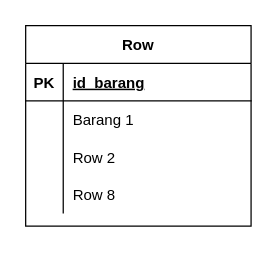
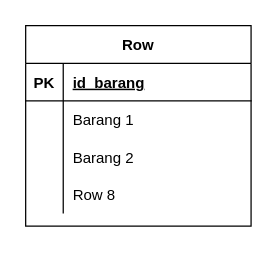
(92, 158) -> (104, 158)
